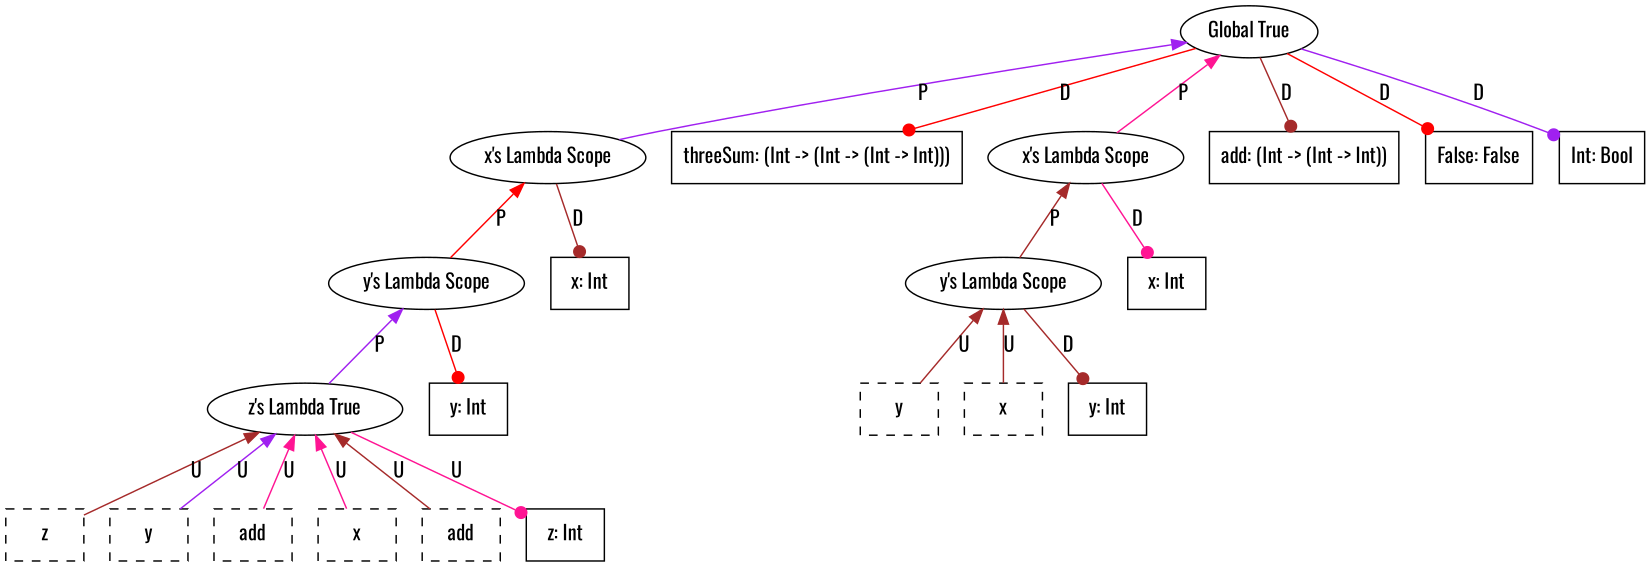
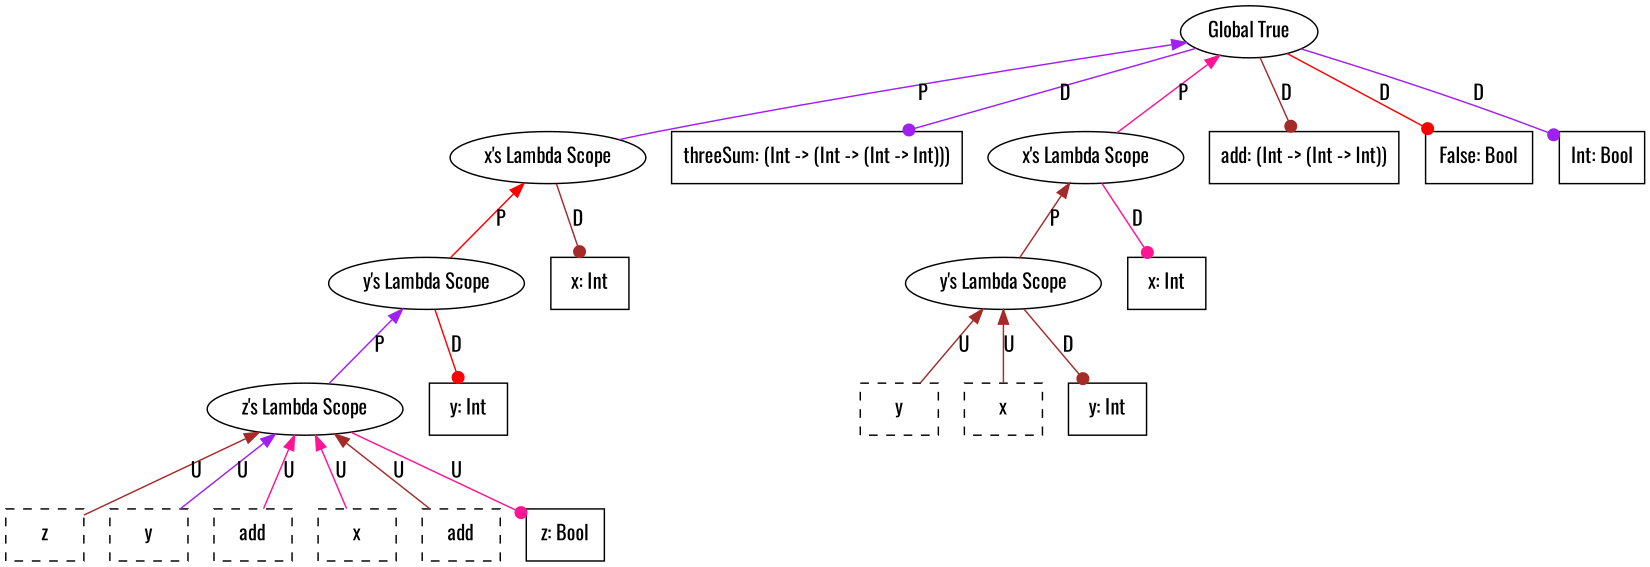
(1055, 88) -> (1055, 88)
(1479, 158) -> (1479, 158)
(305, 409) -> (305, 409)
(565, 535) -> (565, 535)
